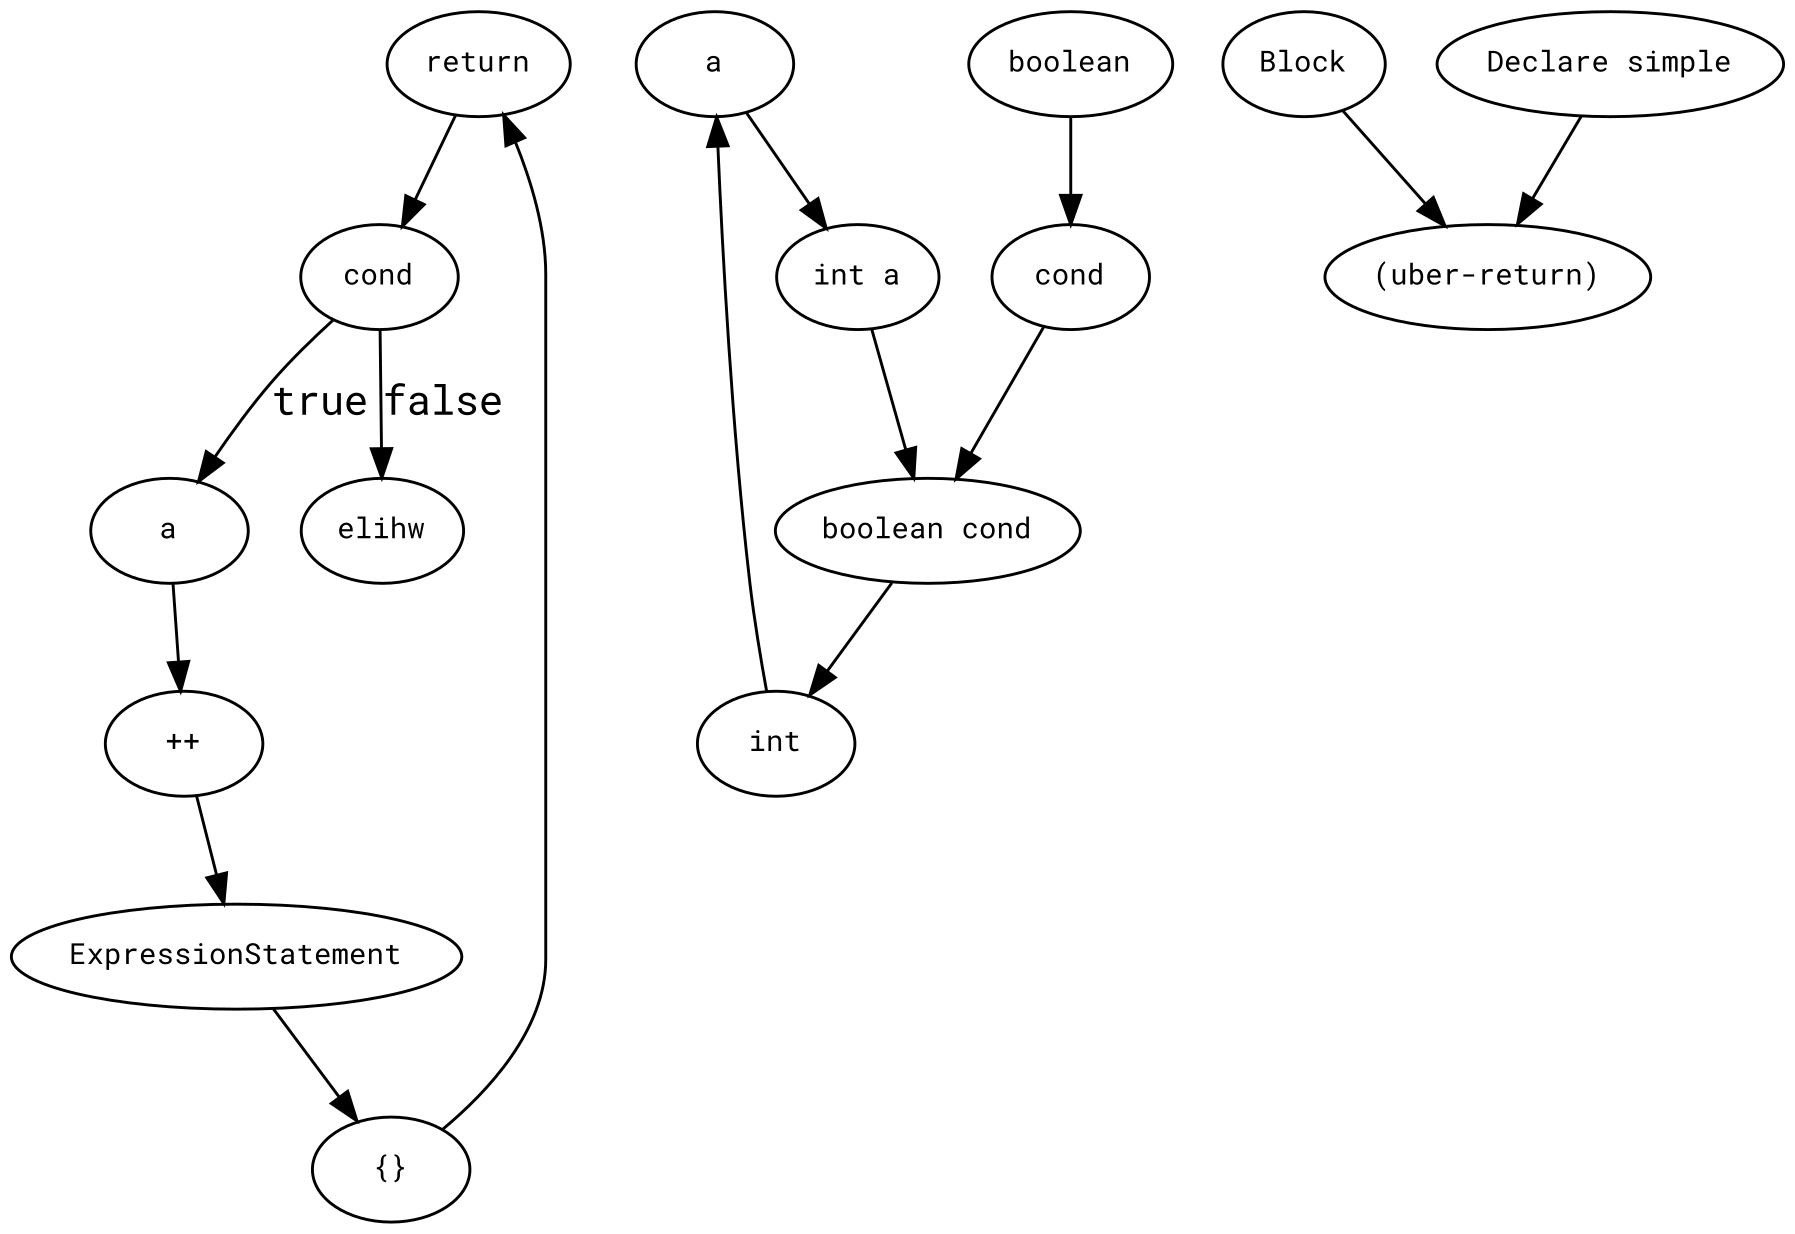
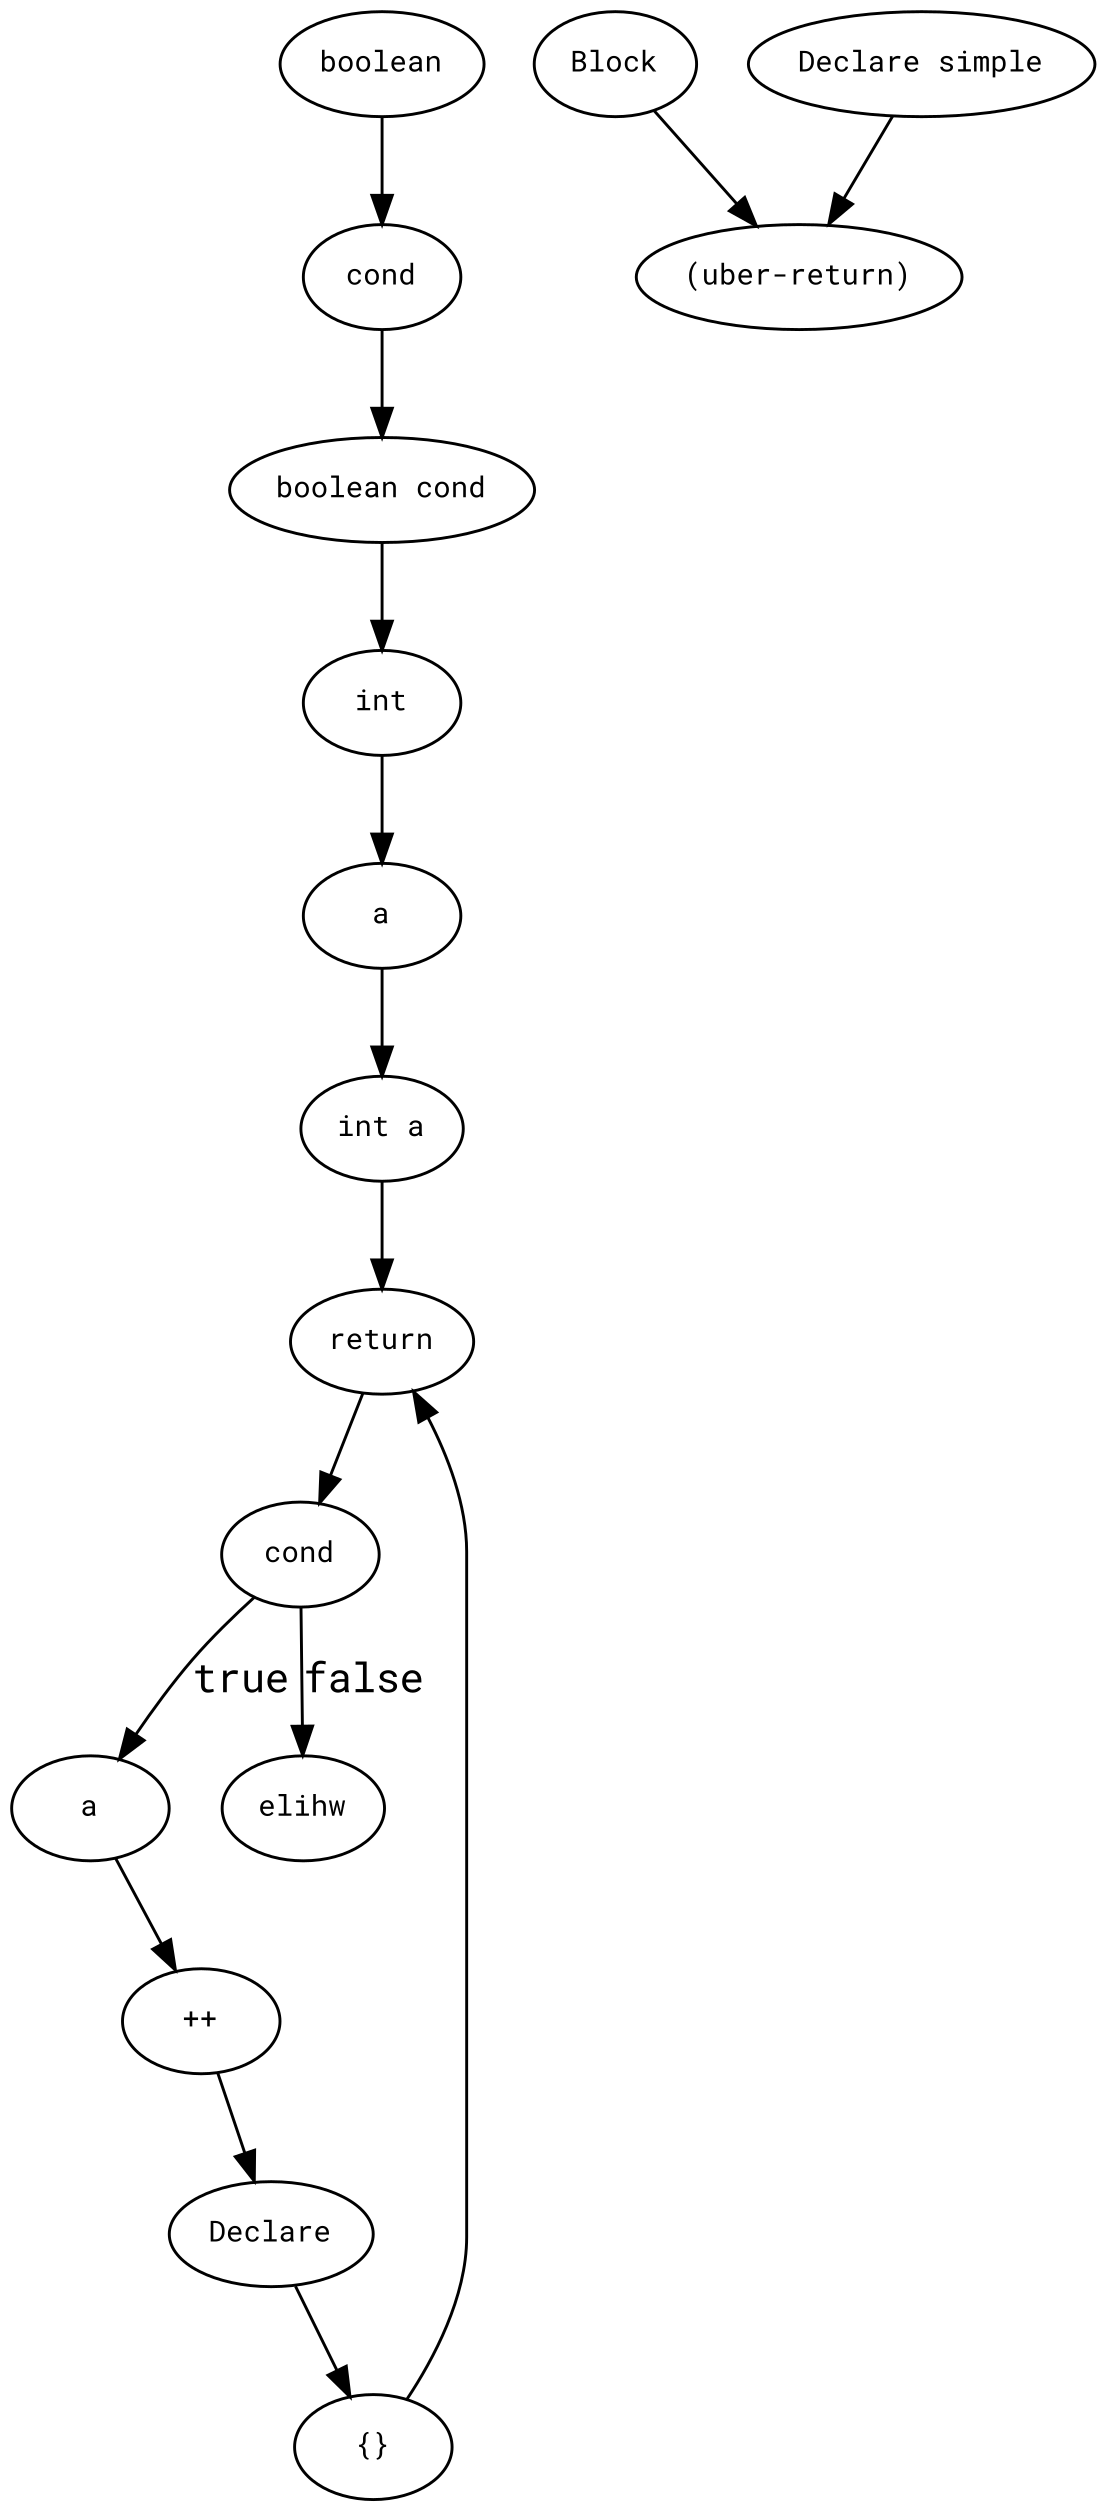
(889, 389) -> (382, 1221)
(237, 957) -> (271, 2234)
